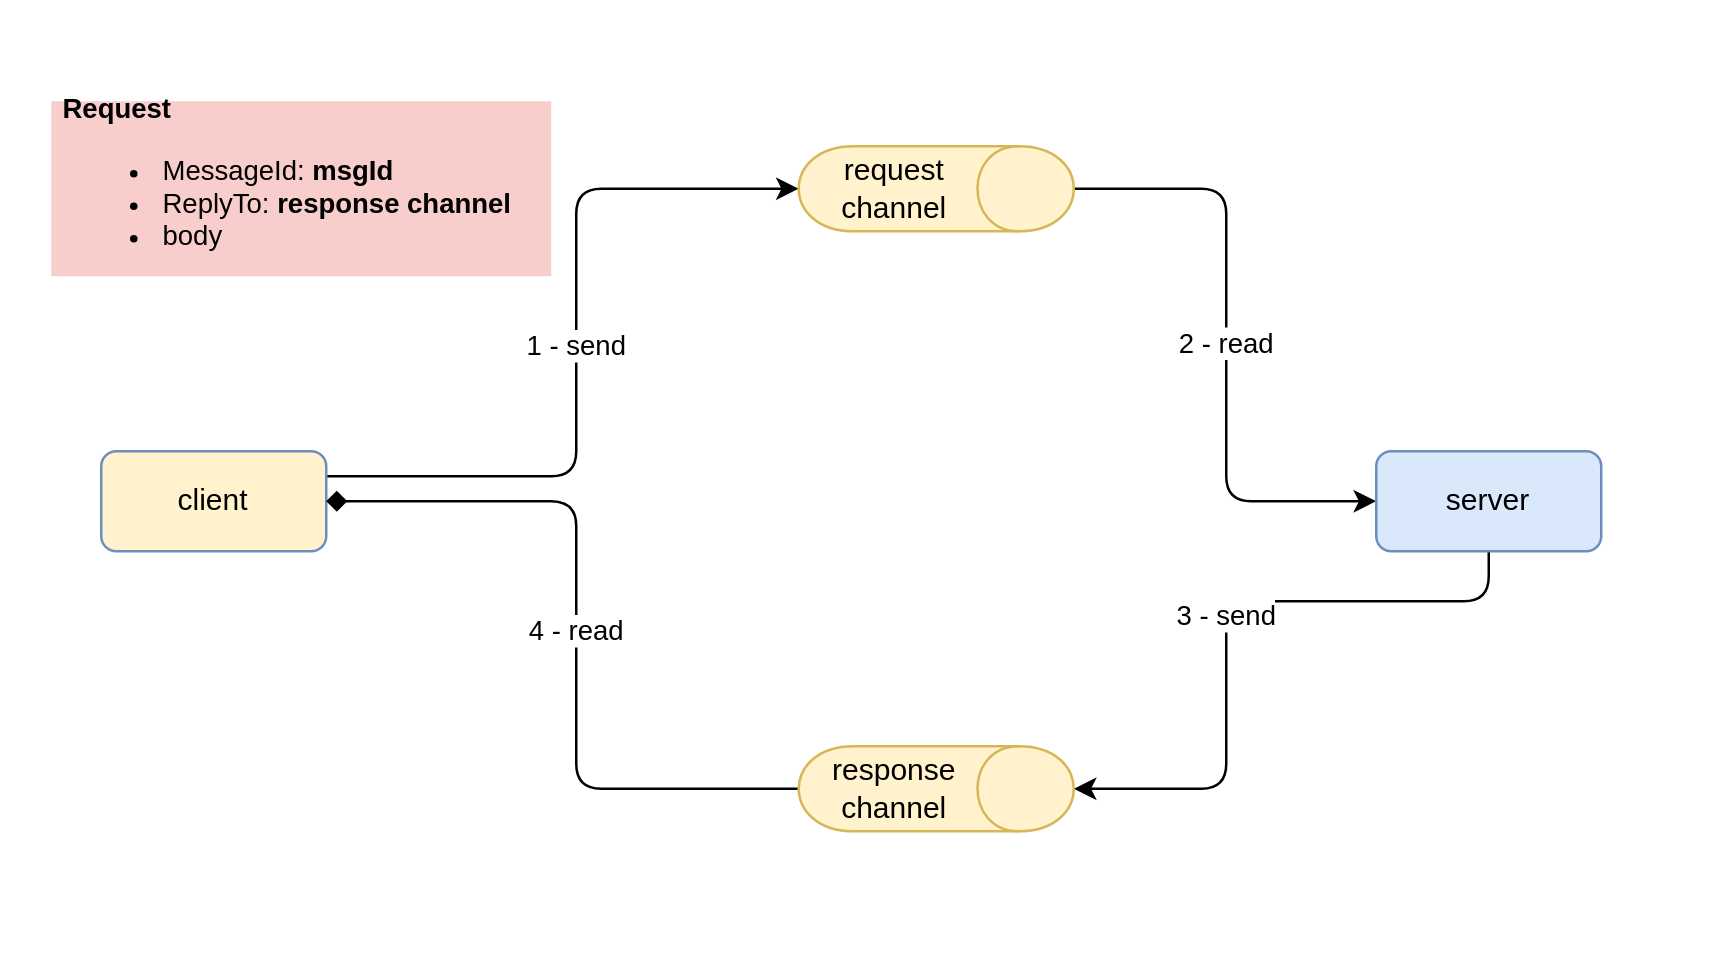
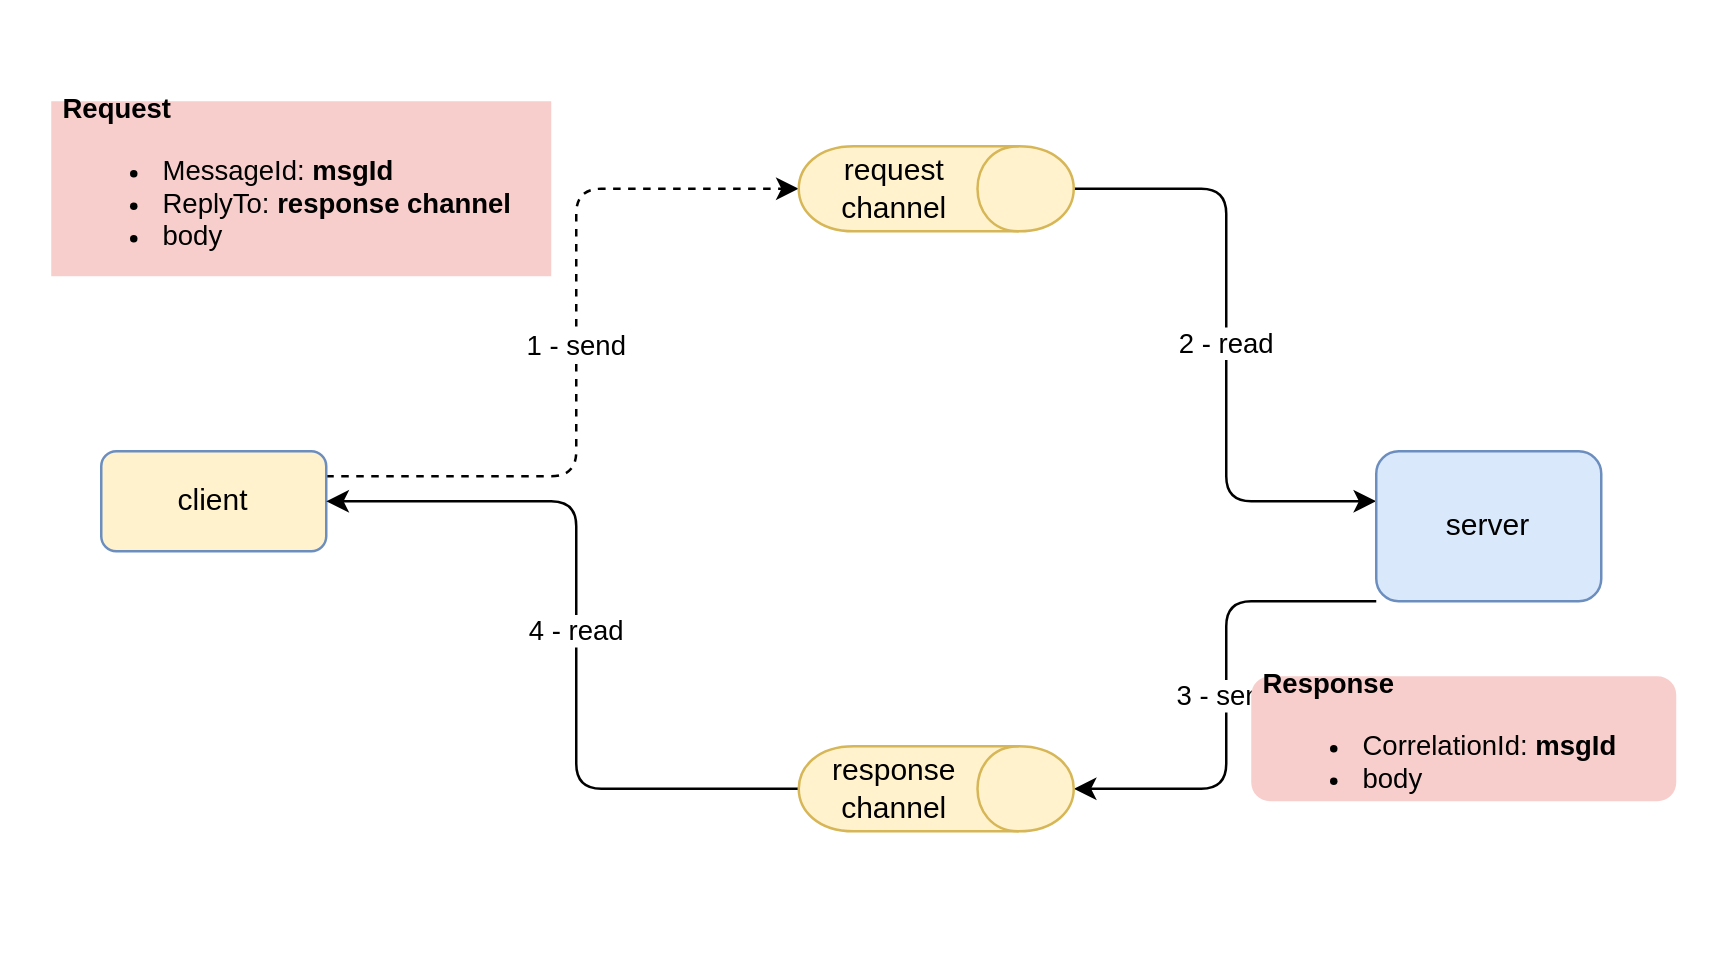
(503, 476) -> (503, 476)
(347, 501) -> (345, 501)
(1489, 501) -> (1489, 526)
none -> (1464, 739)
